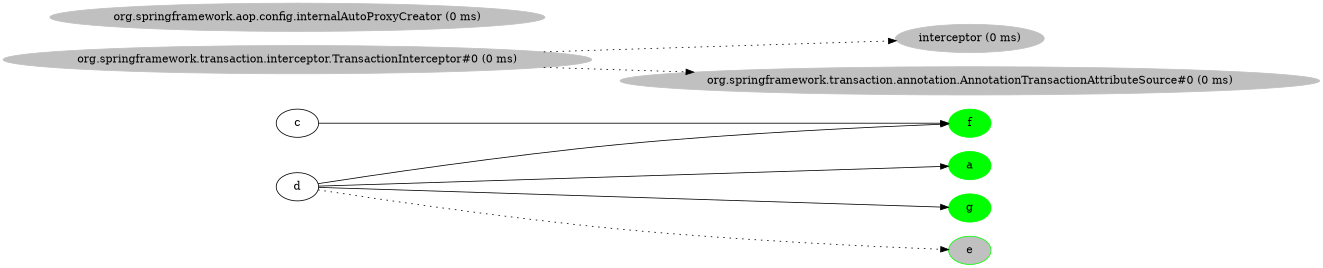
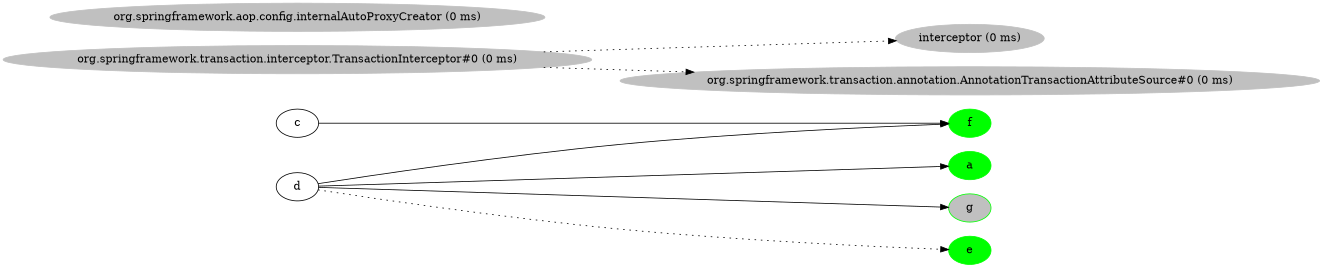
(970, 208) -> (970, 208)
(970, 250) -> (970, 250)
